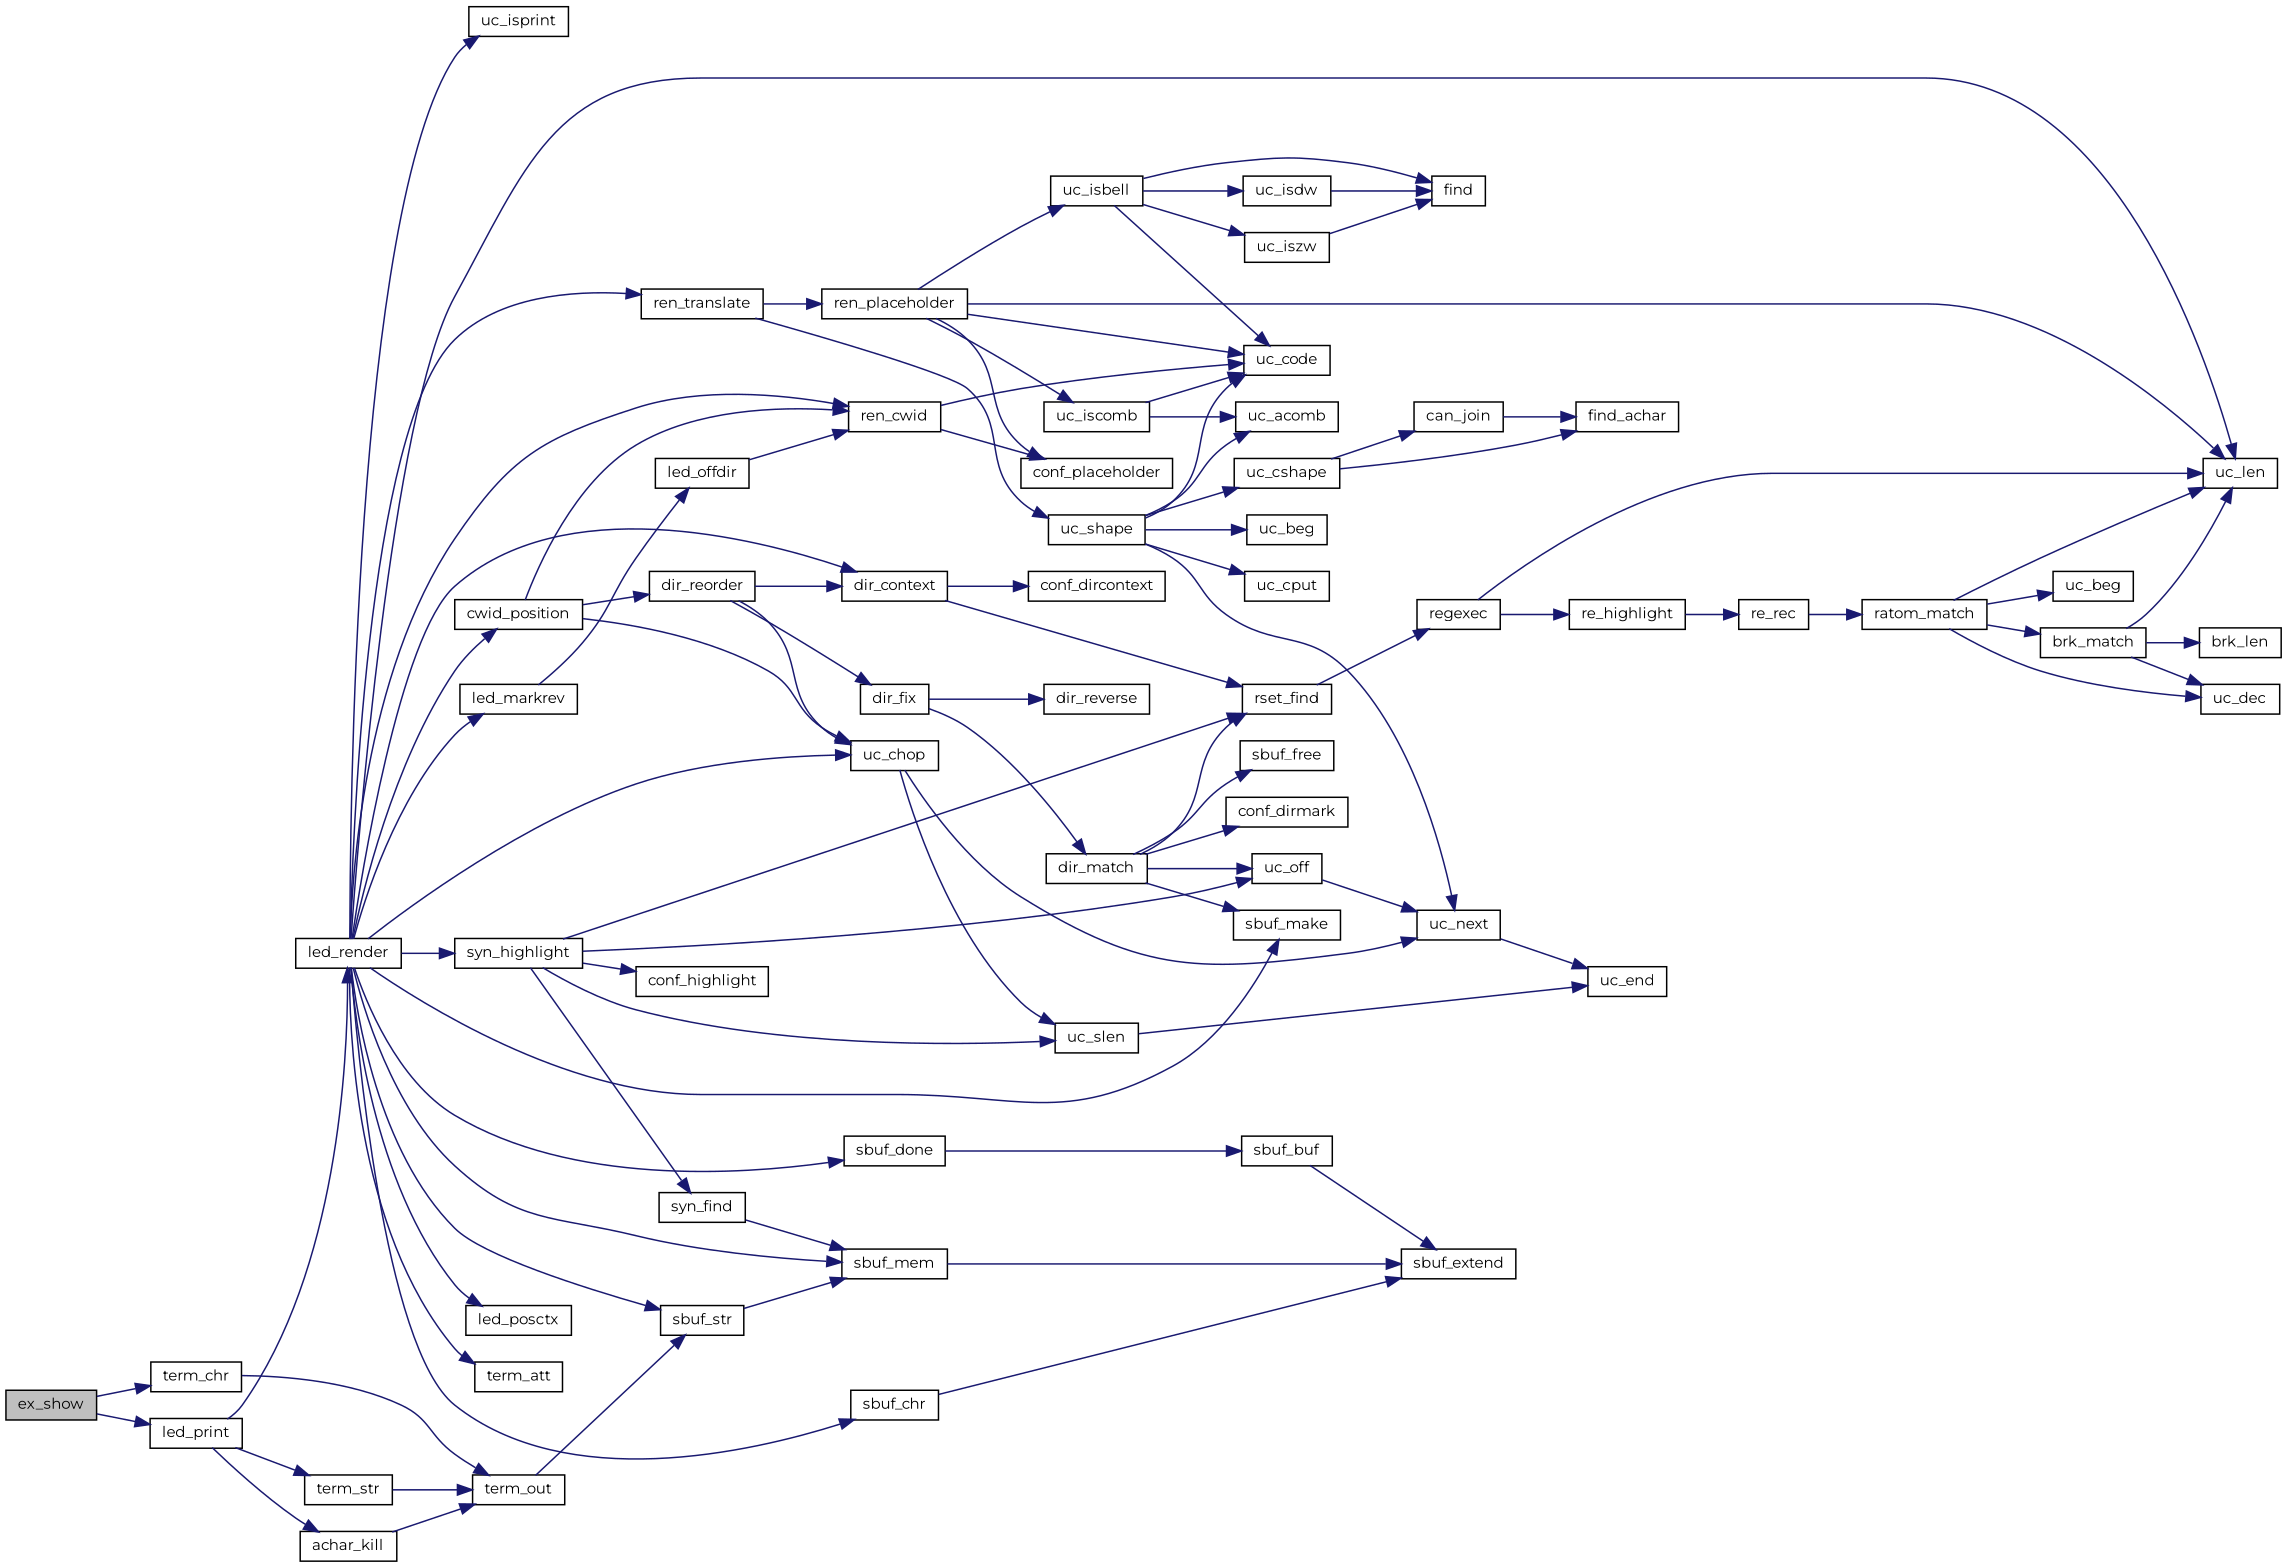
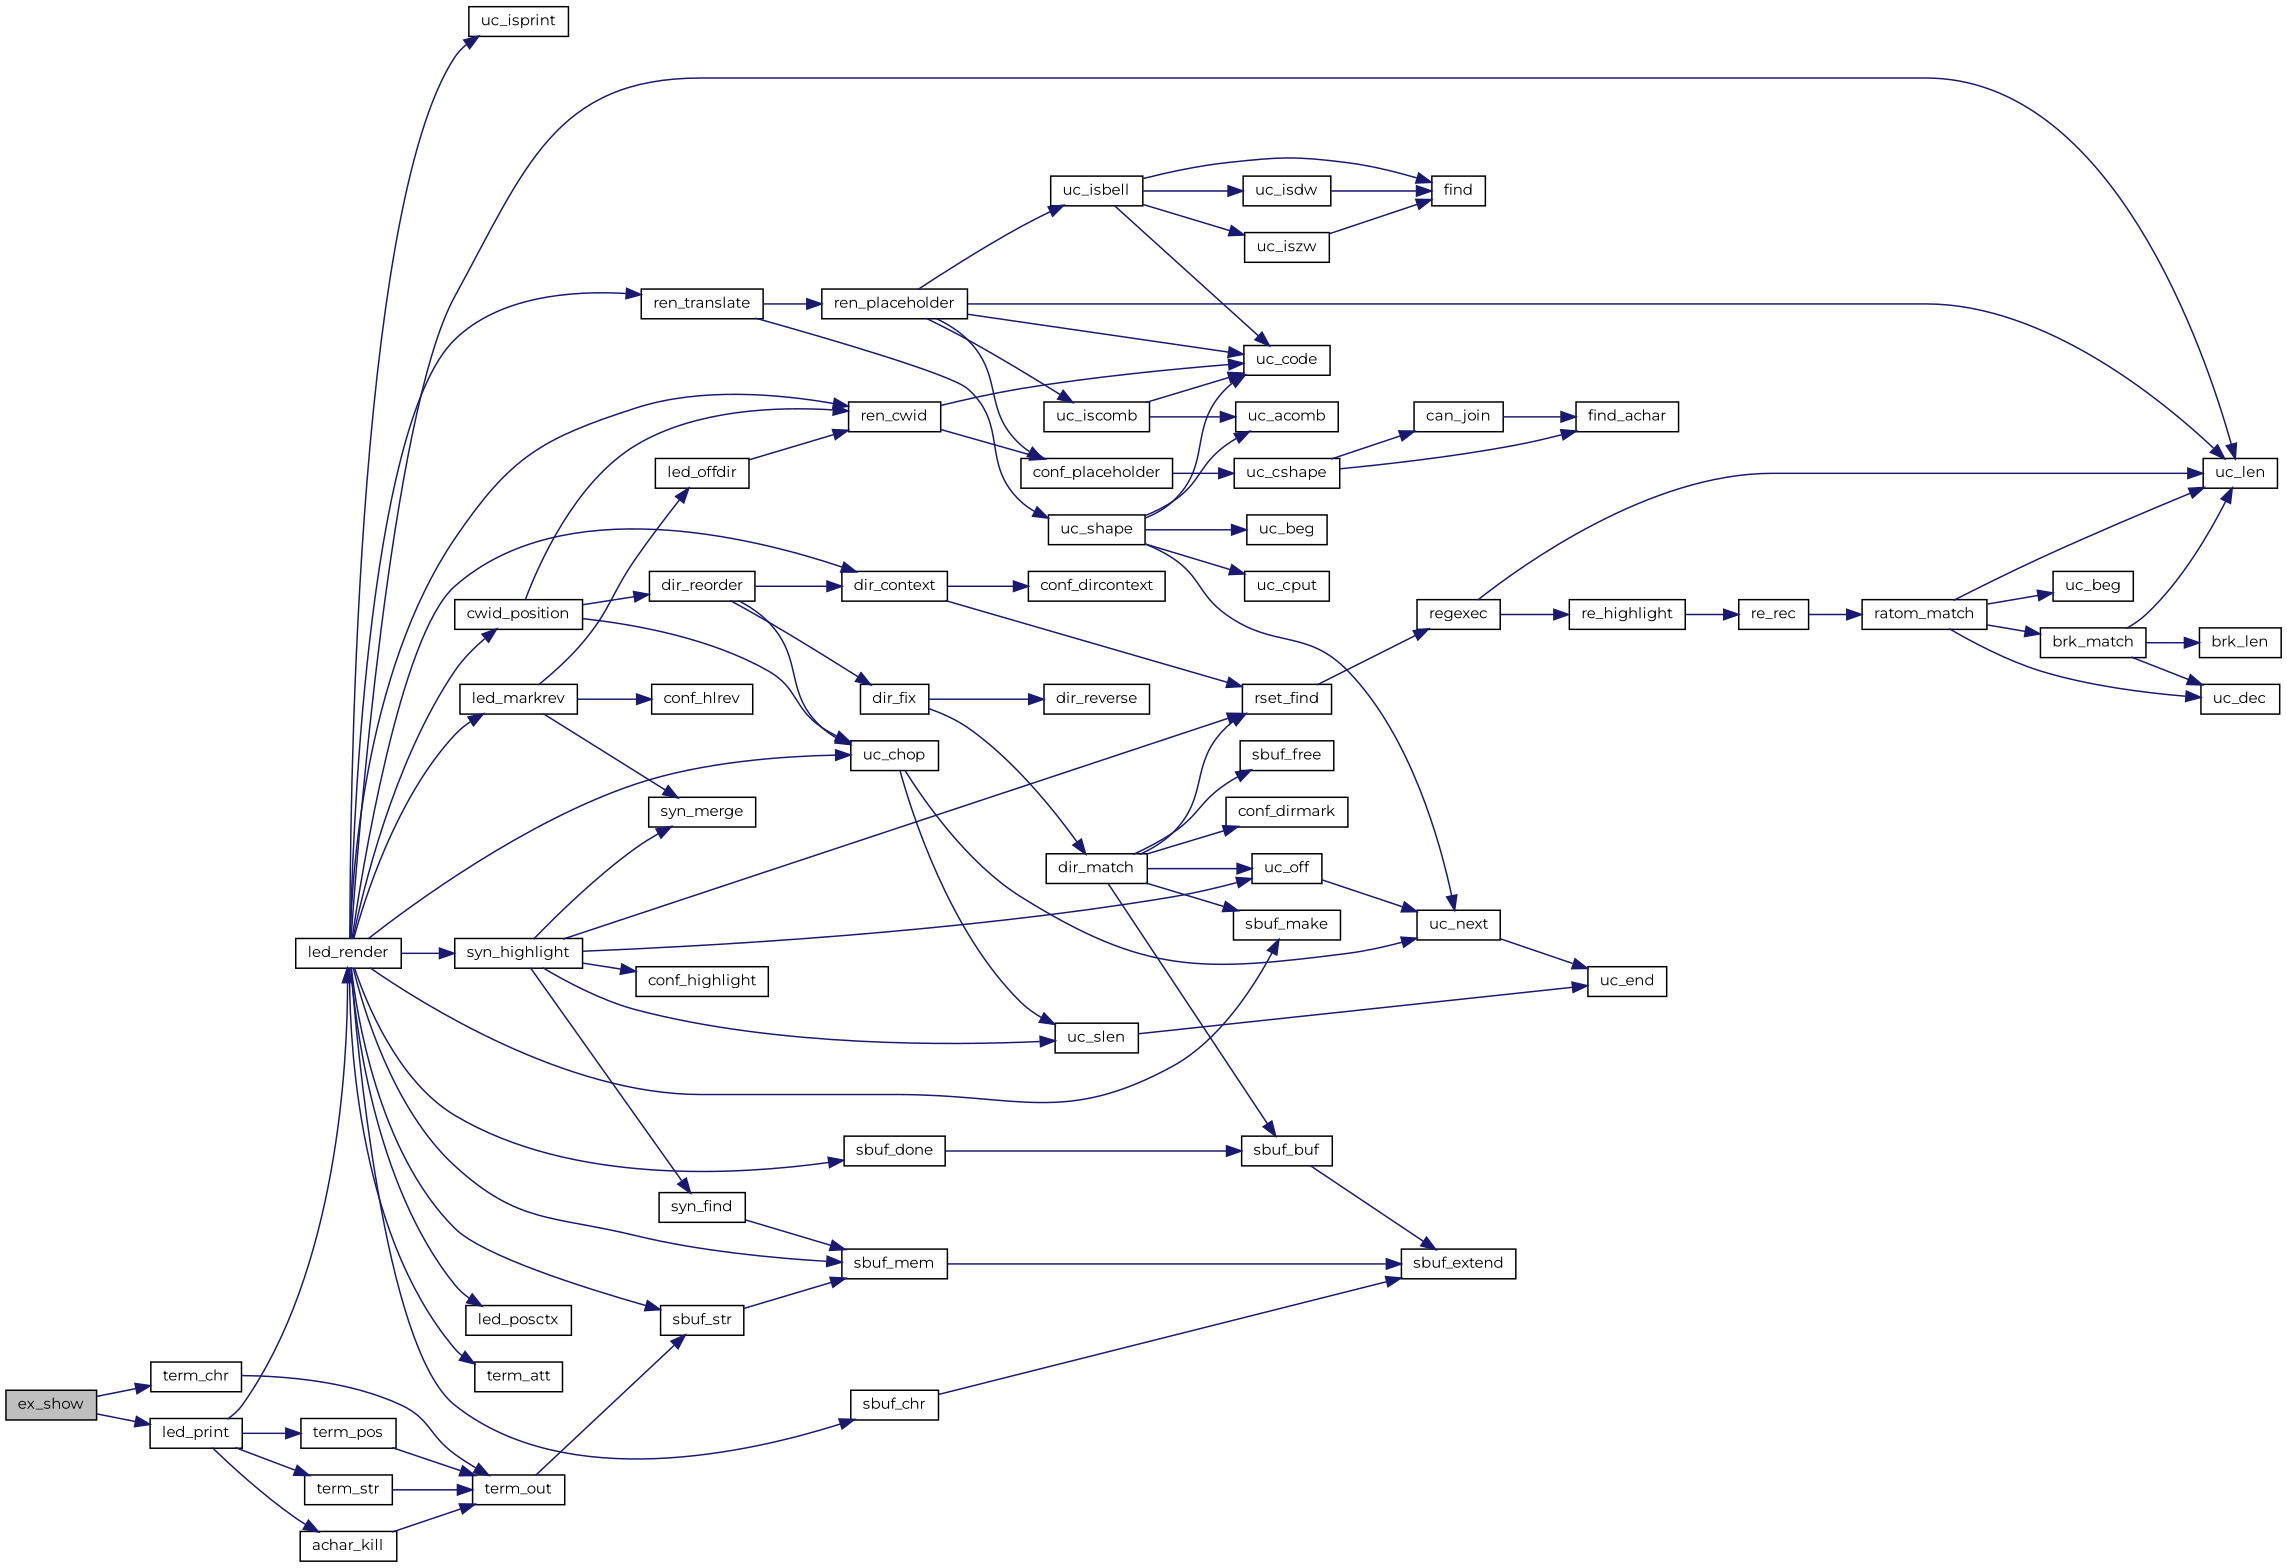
(1185, 504) -> (1196, 473)
none -> (702, 699)
none -> (702, 812)
none -> (1188, 1003)
none -> (348, 1433)
